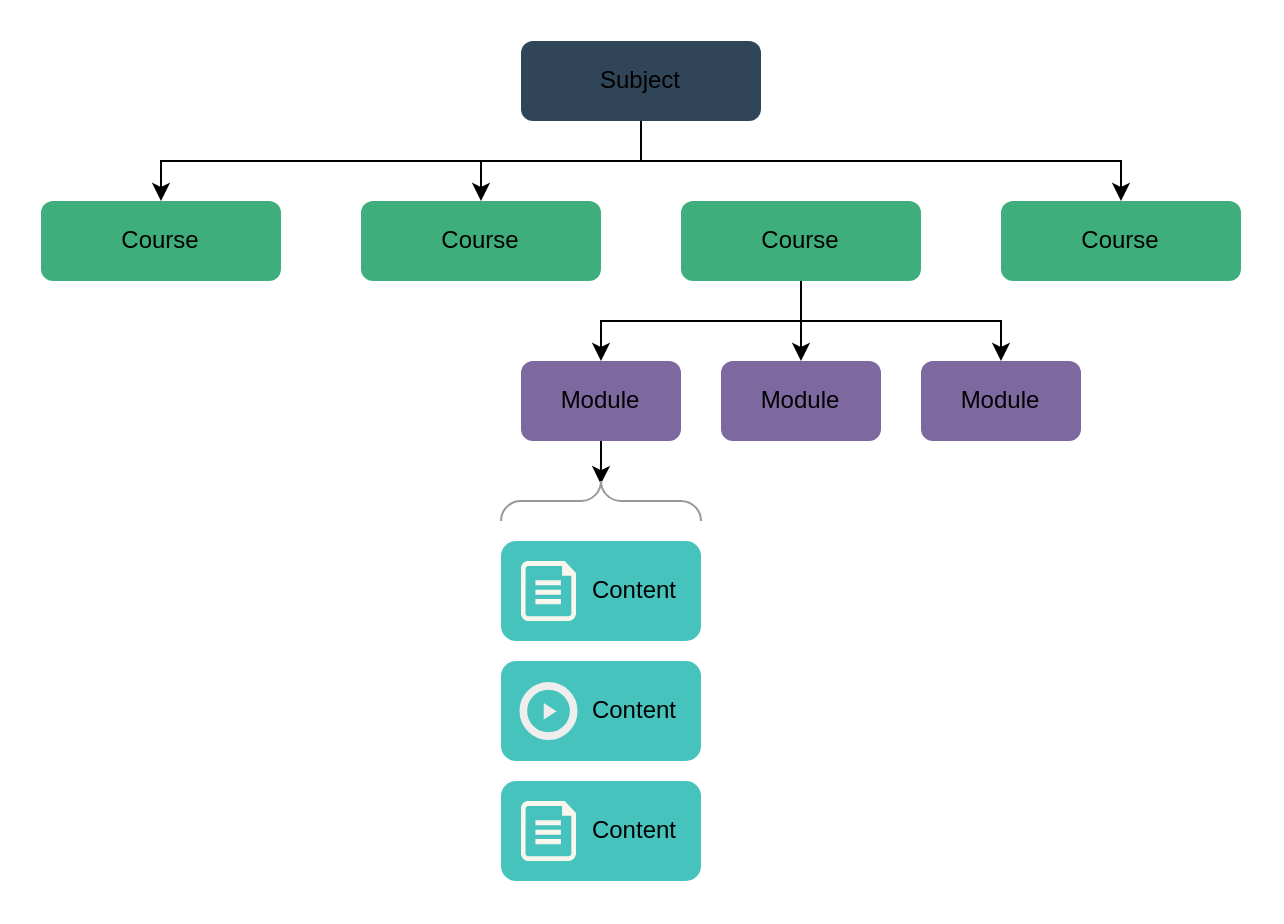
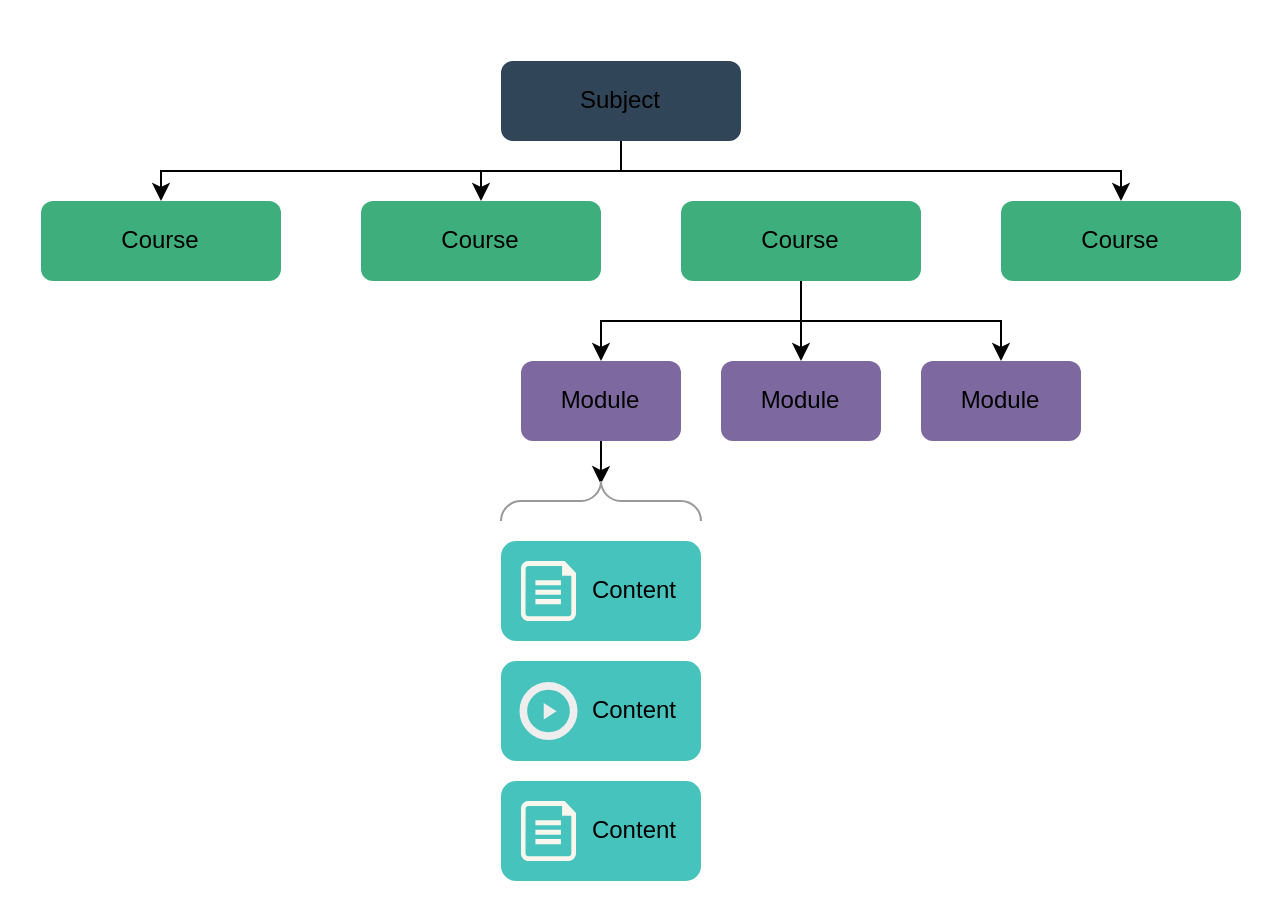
(641, 81) -> (621, 101)
